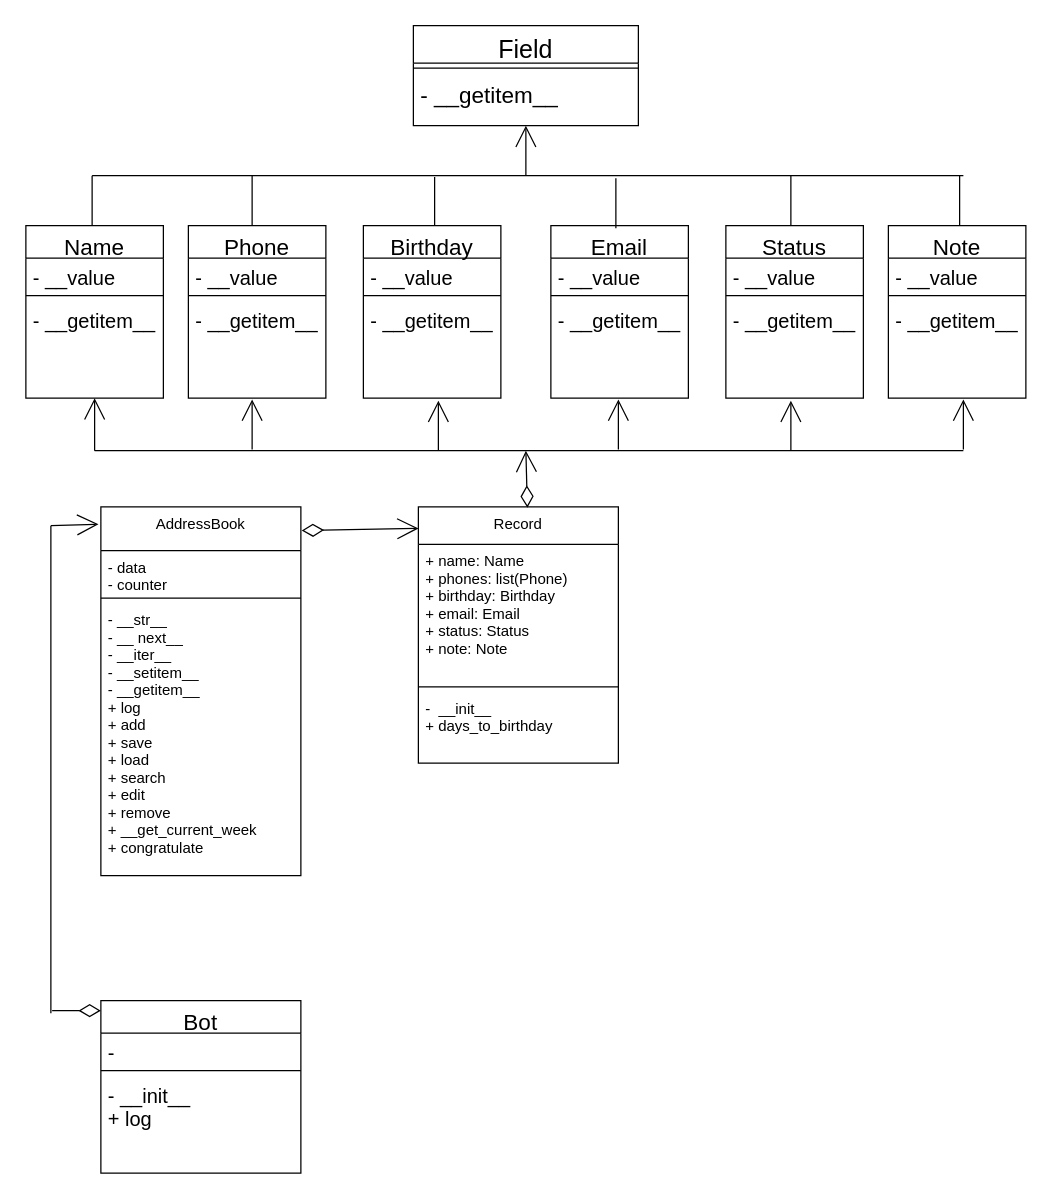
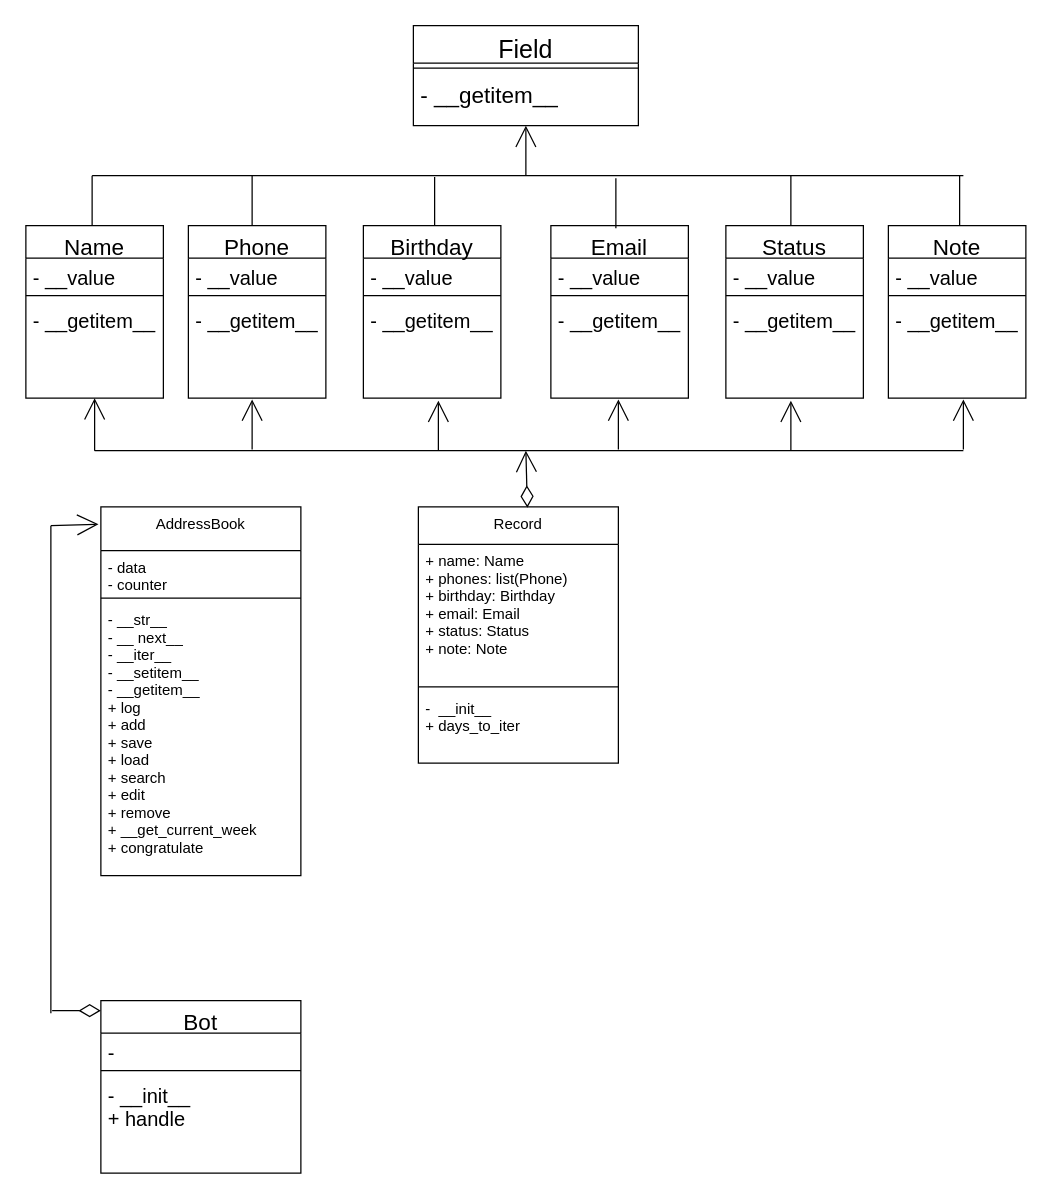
(369, 529) -> none
(465, 709) -> (465, 709)
(156, 1096) -> (156, 1096)
